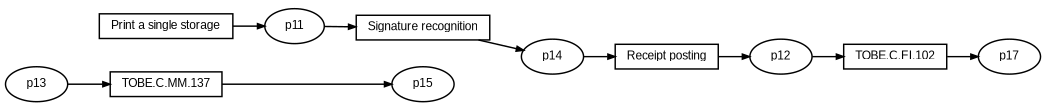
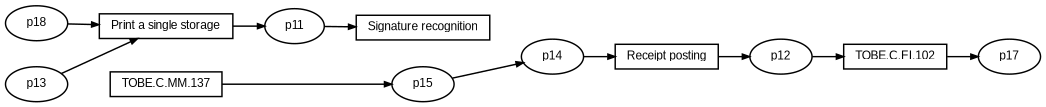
none -> (37, 23)
(498, 44) -> (484, 71)
(85, 84) -> (96, 58)
